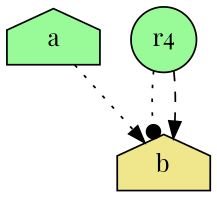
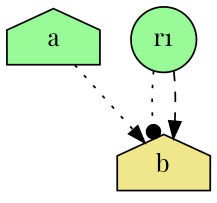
(164, 40) -> (164, 40)
